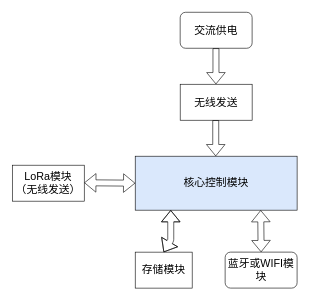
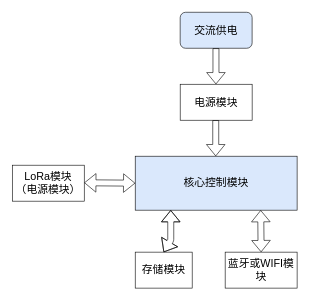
(216, 30) -> (216, 30)
(216, 102) -> (216, 102)
(48, 183) -> (48, 183)
(261, 270) -> (261, 270)
